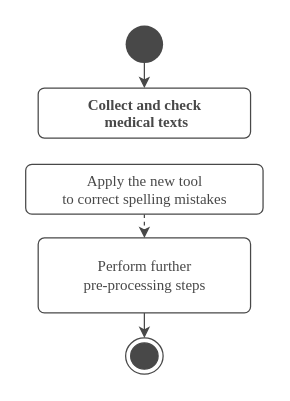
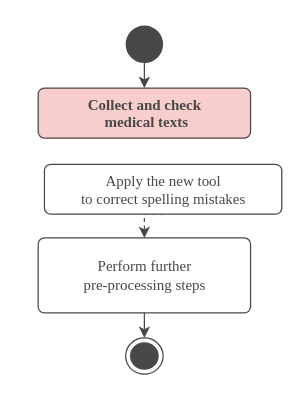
(144, 113) -> (144, 113)
(144, 189) -> (163, 189)
